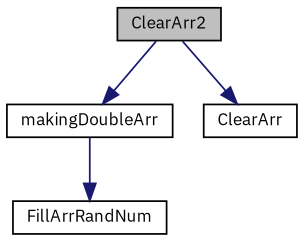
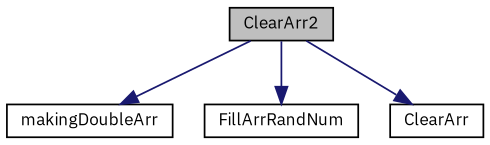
(90, 160) -> (281, 64)
